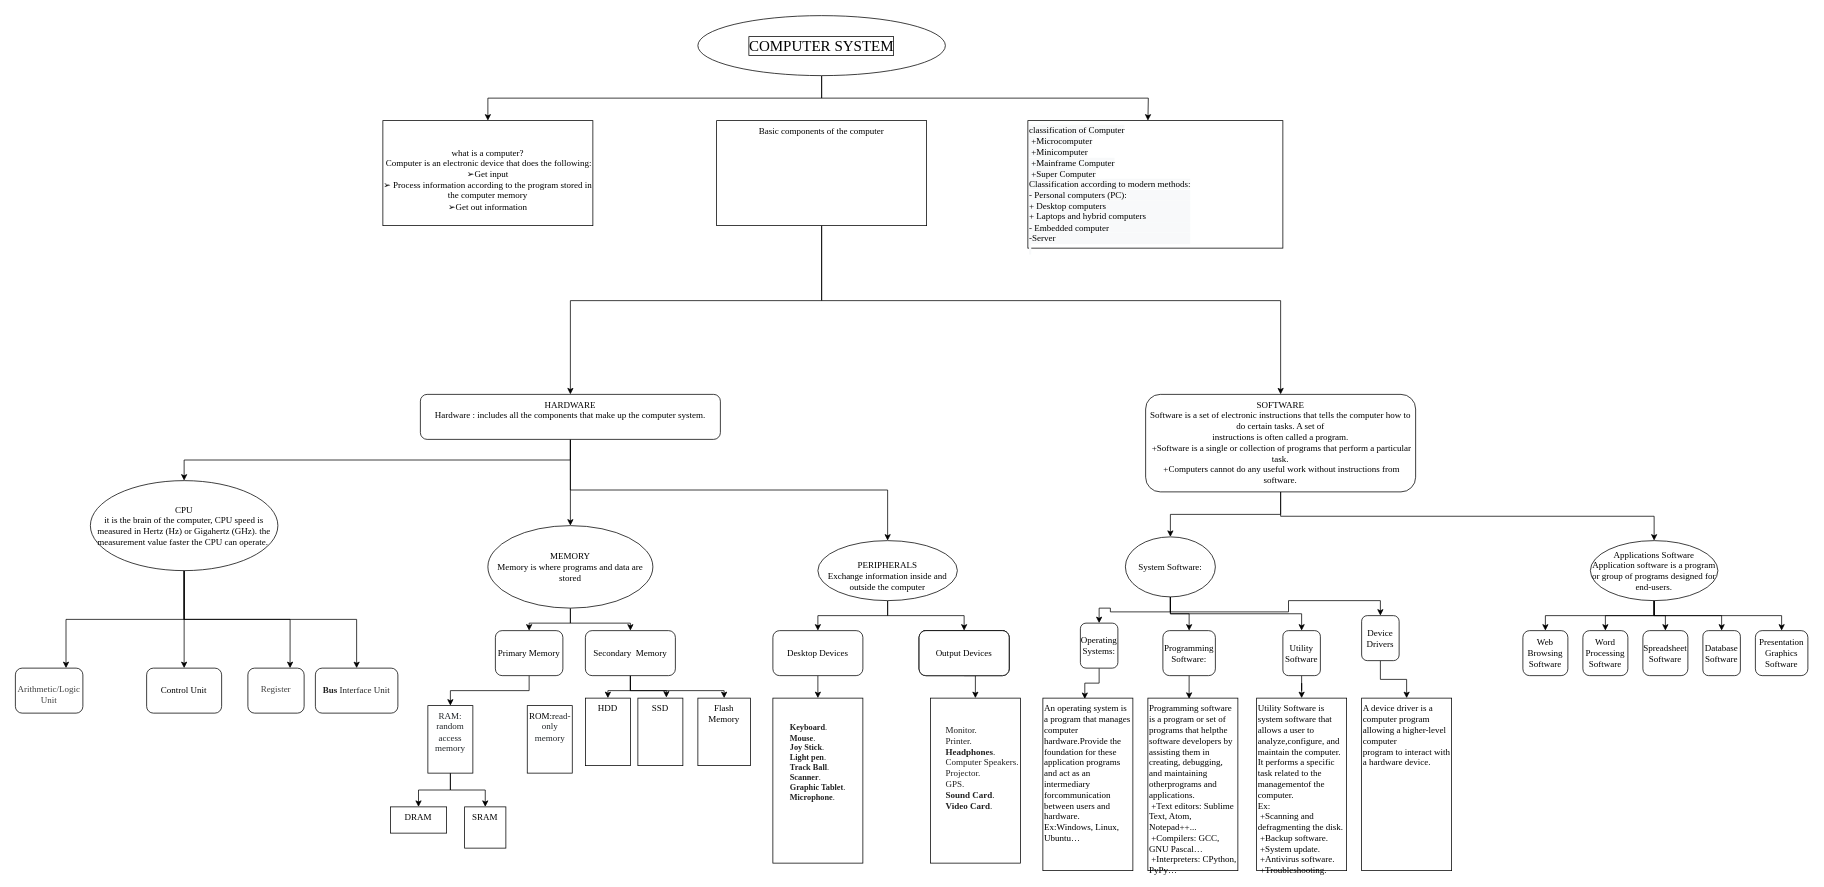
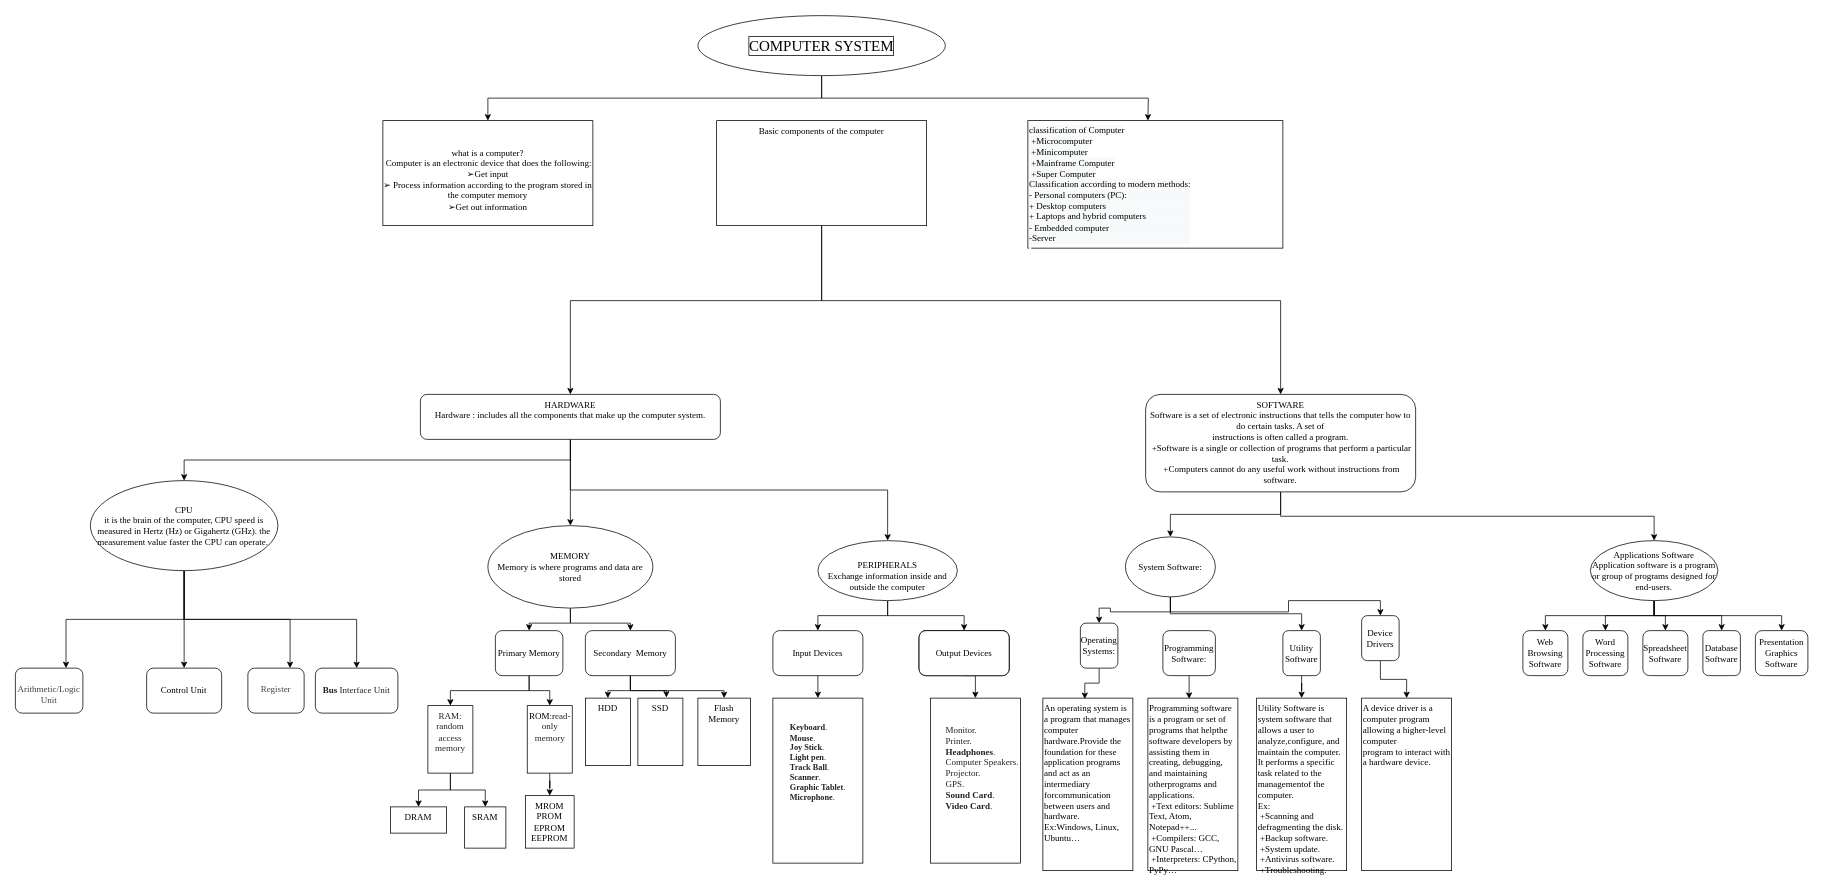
(1189, 624) -> none
(818, 653) -> (818, 653)
none -> (546, 690)
none -> (550, 787)
none -> (550, 822)
